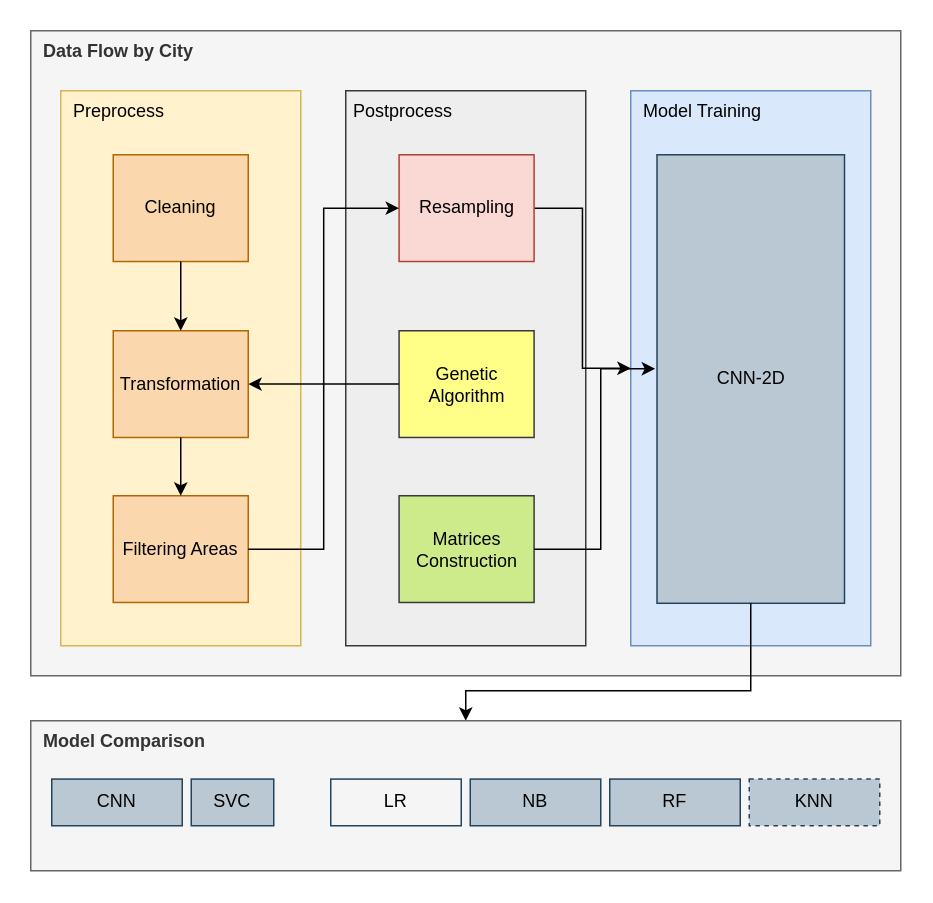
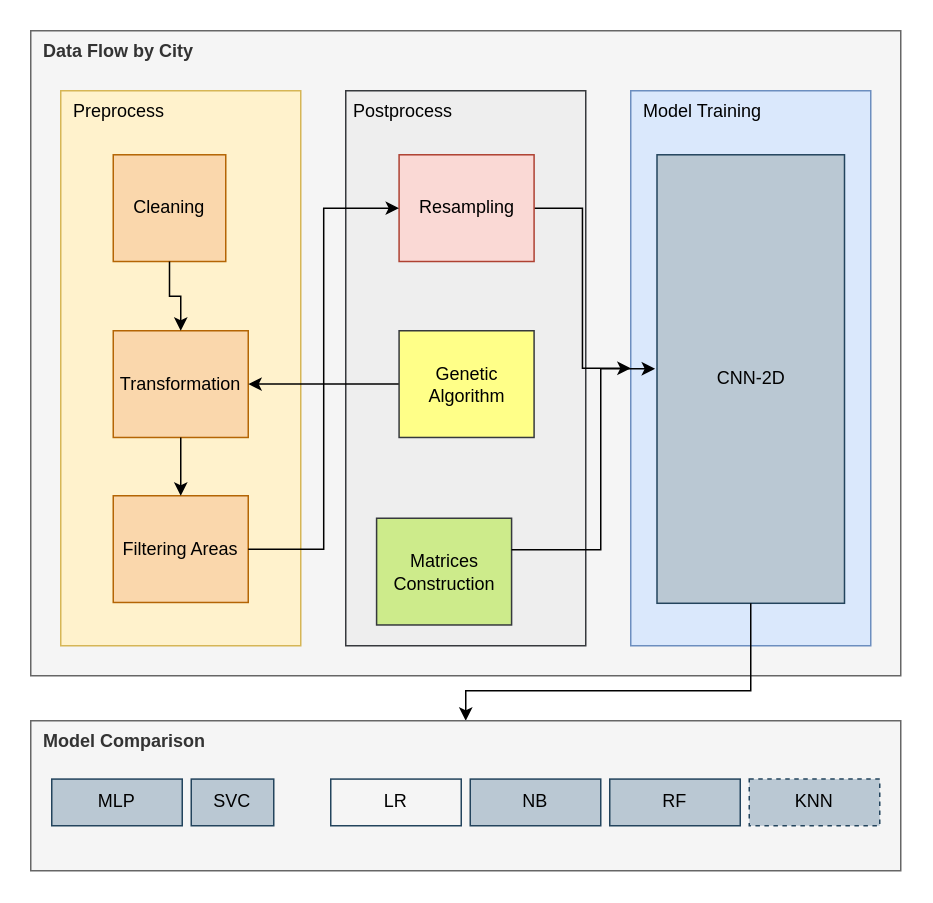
(181, 208) -> (170, 208)
(467, 549) -> (444, 572)
(117, 802) -> (117, 802)
